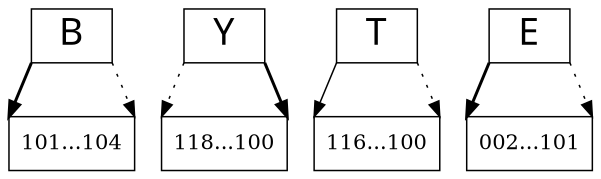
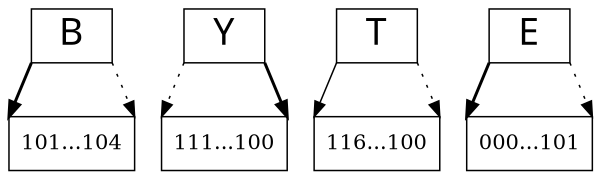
(224, 144) -> (224, 144)
(530, 144) -> (530, 144)
